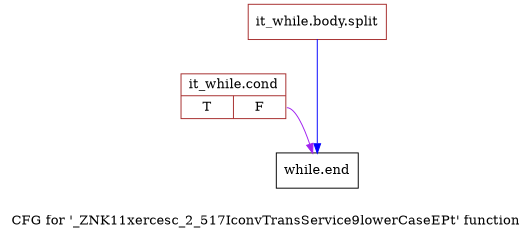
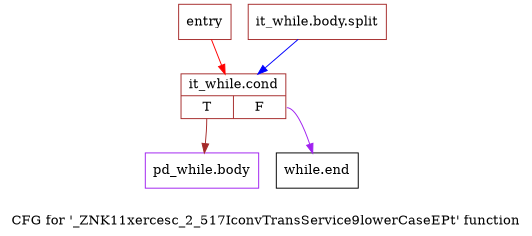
none -> (205, 22)
(317, 91) -> (282, 54)
none -> (202, 171)
